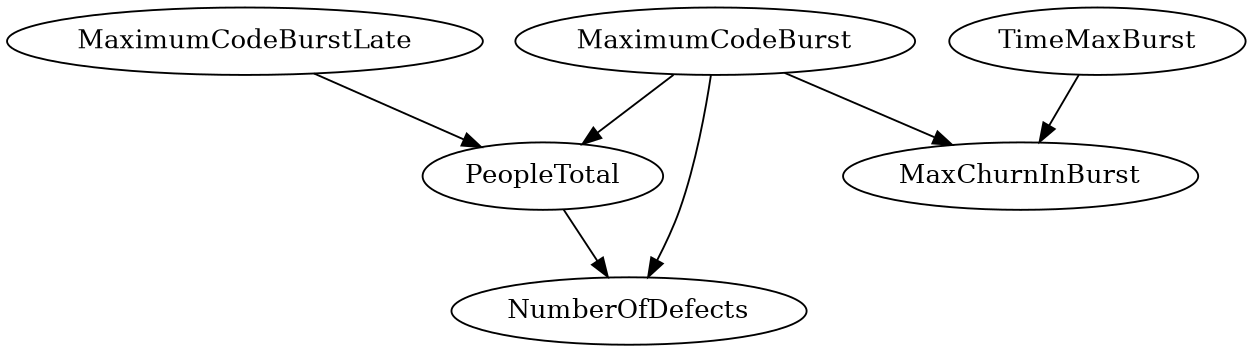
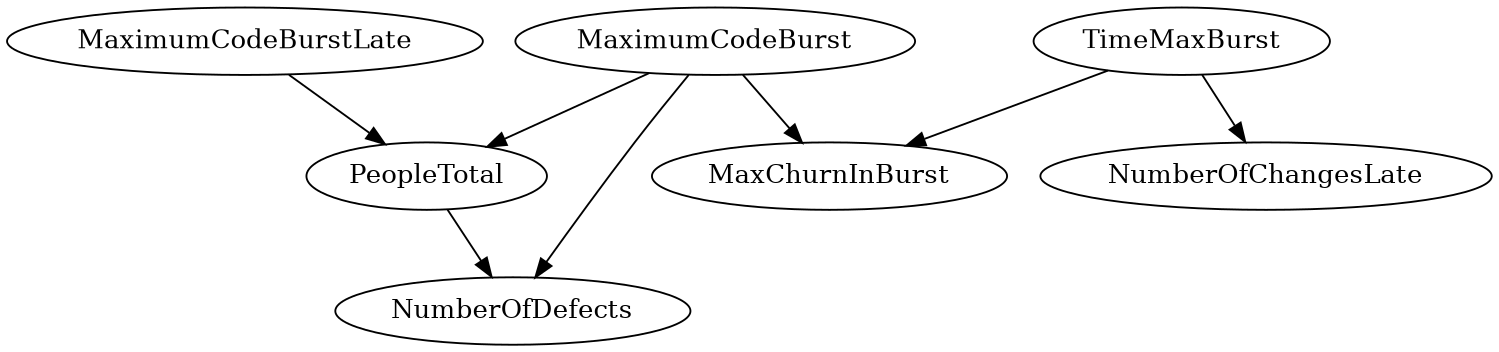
none -> (1266, 176)
